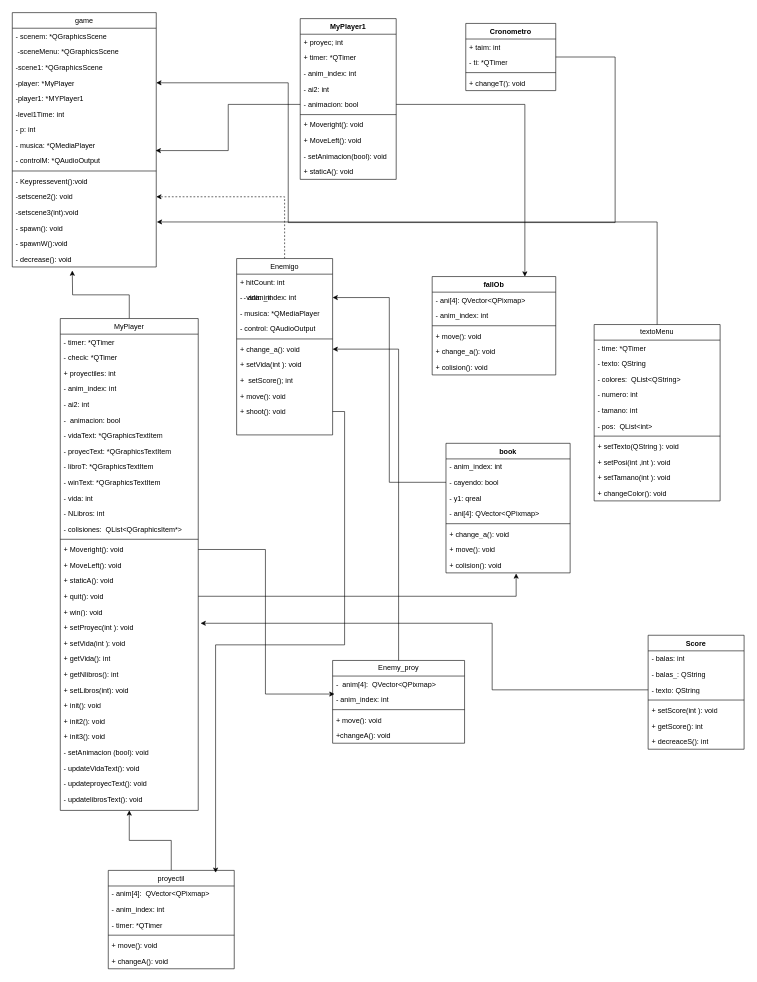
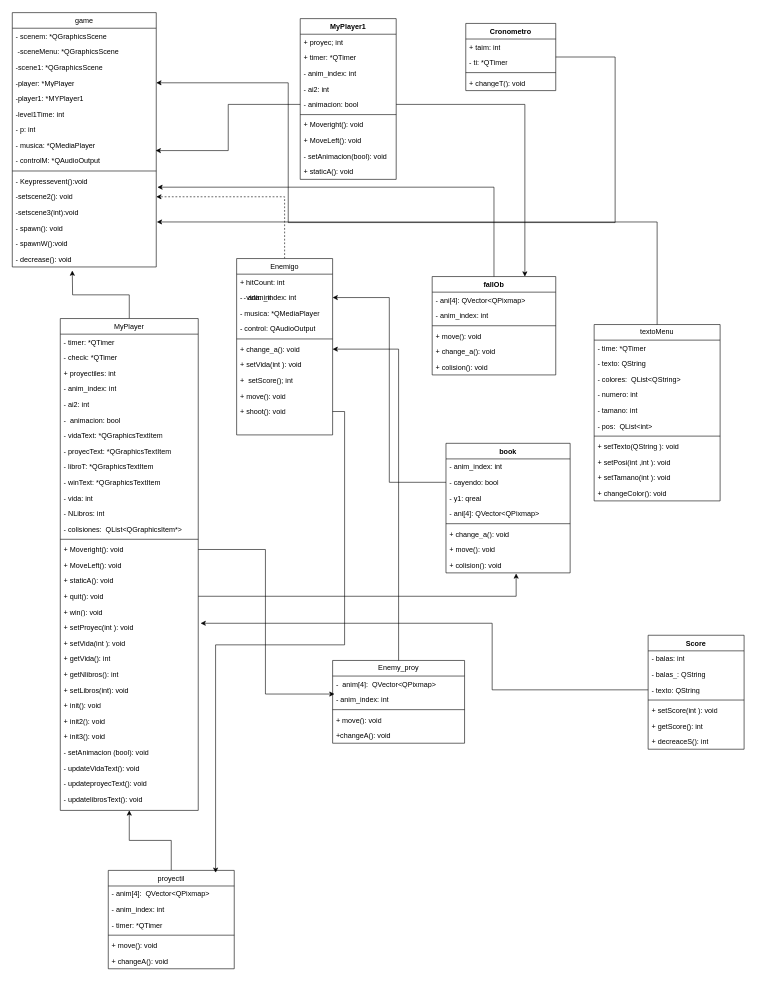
none -> (494, 187)
